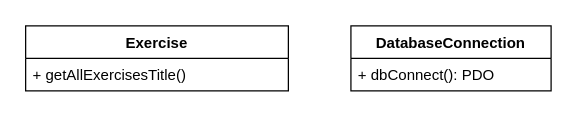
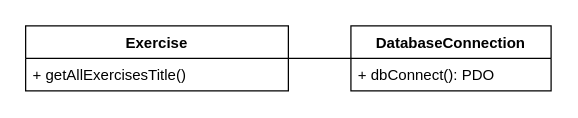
none -> (318, 58)
